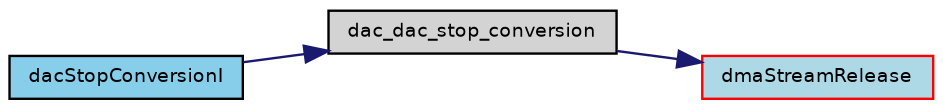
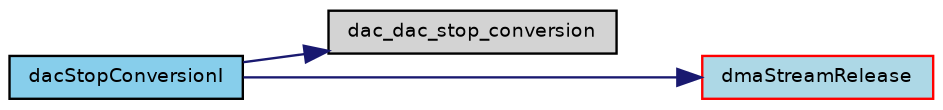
(647, 55) -> (460, 77)
